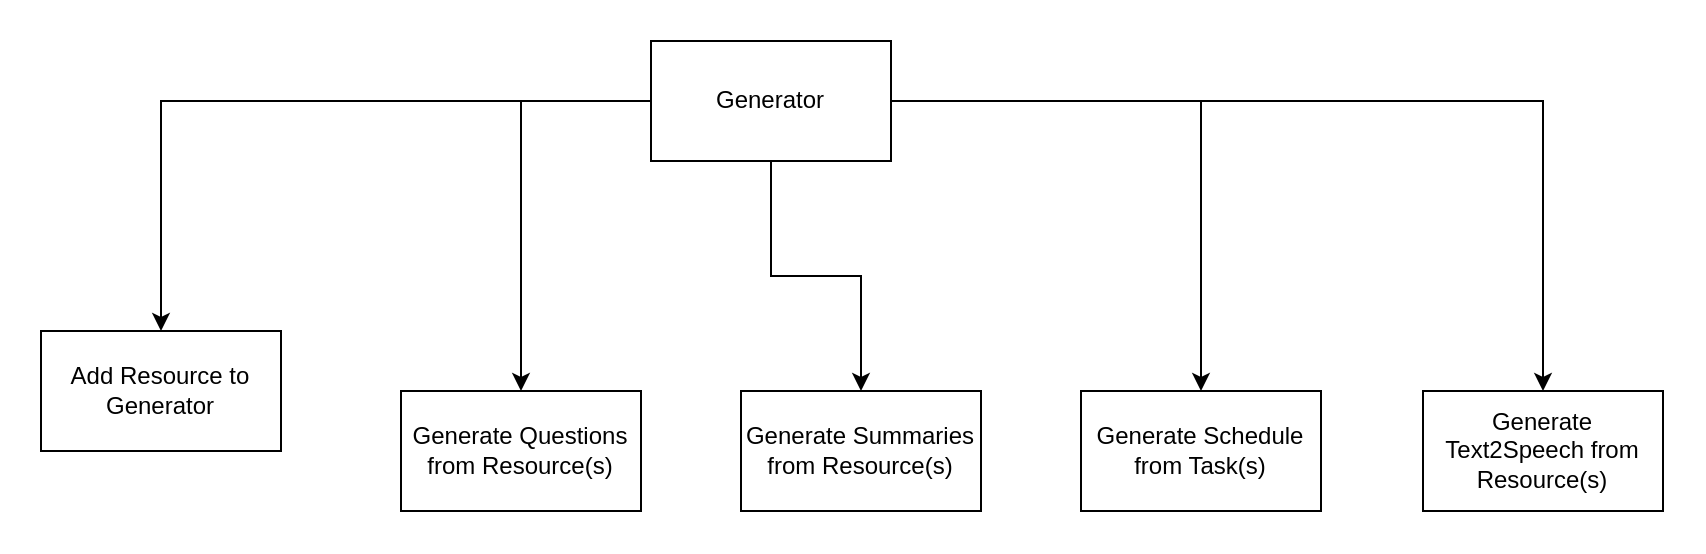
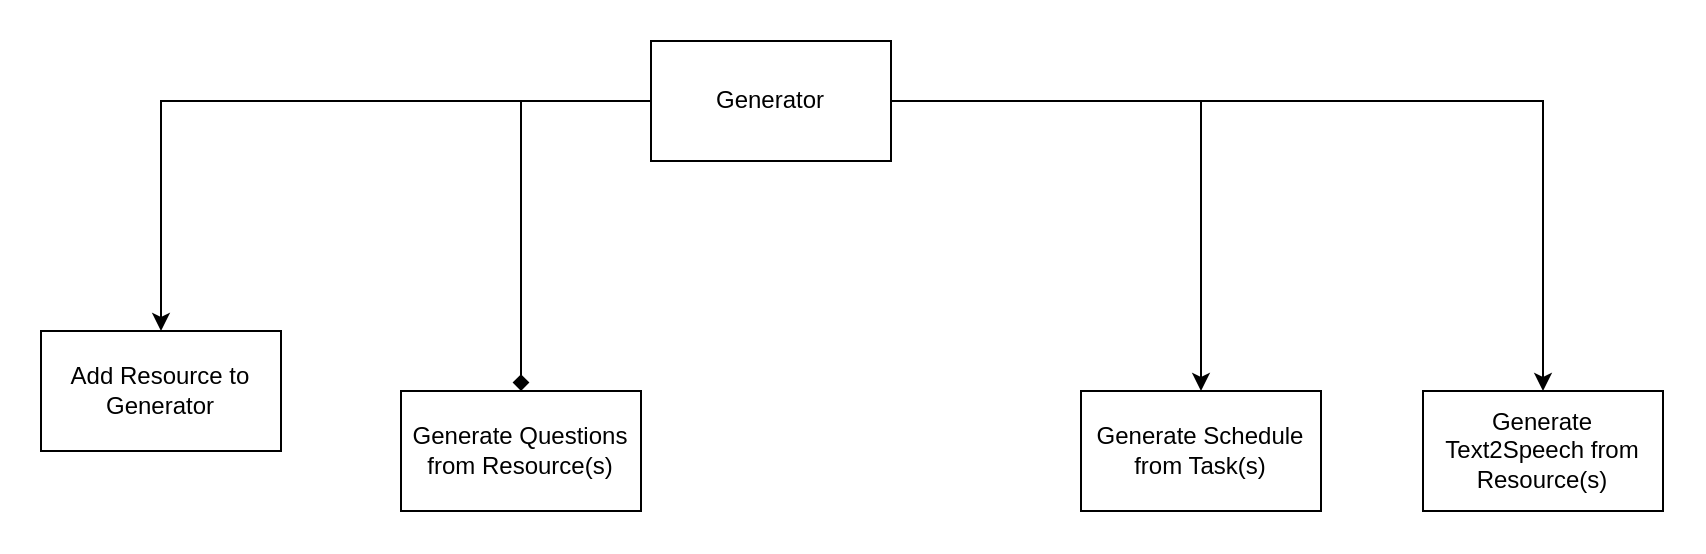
(809, 276) -> none
(521, 376) -> (521, 375)
(861, 451) -> none
